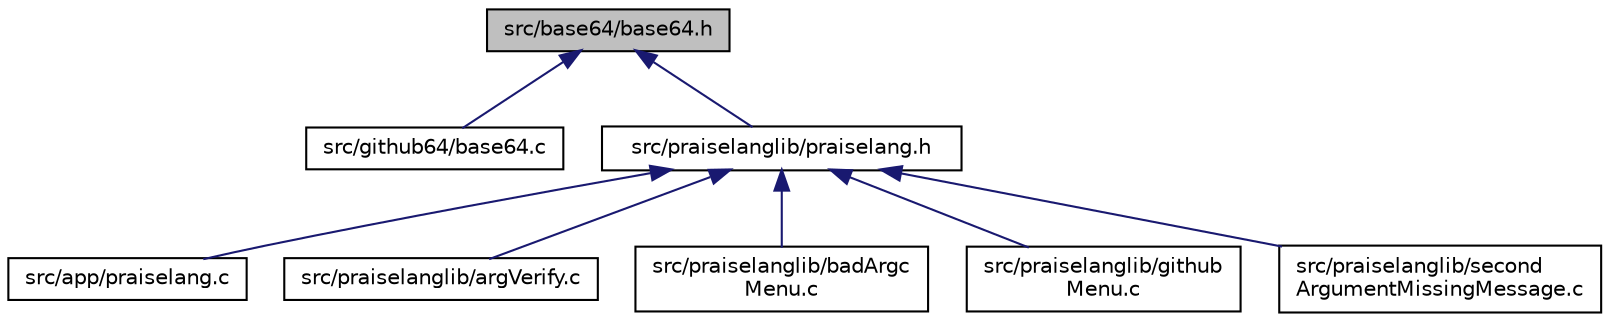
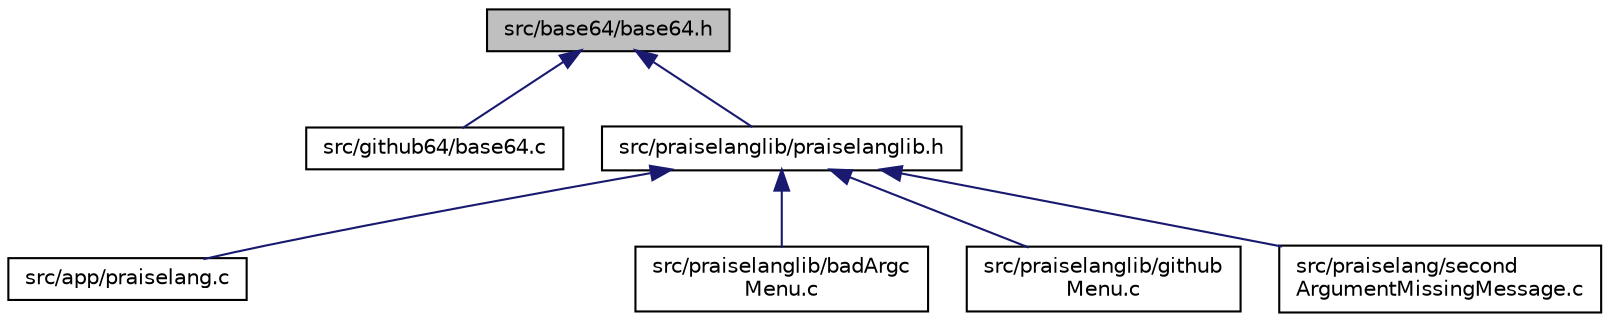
(782, 148) -> (782, 148)
(441, 279) -> none
(1440, 279) -> (1440, 279)
